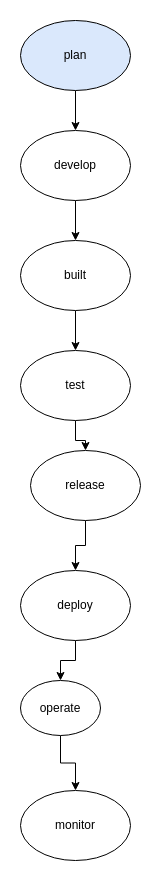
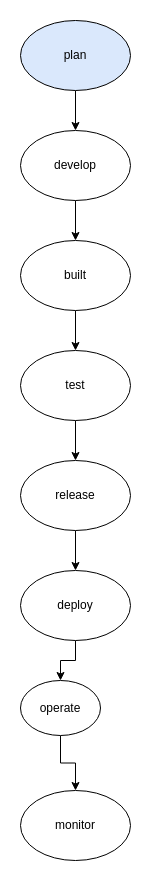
(86, 486) -> (76, 496)
